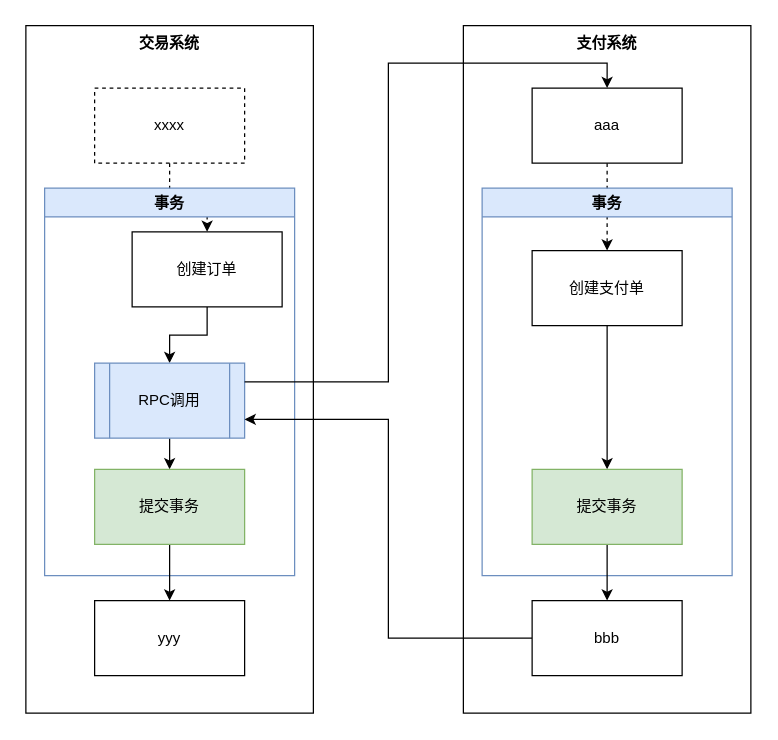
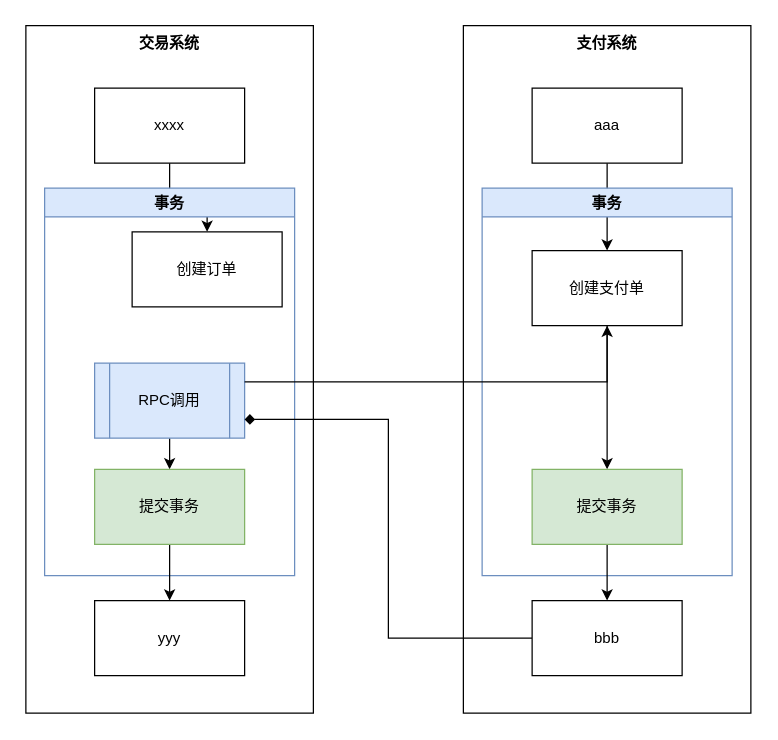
(388, 106) -> (495, 382)
(169, 126) -> (169, 126)
(169, 175) -> (169, 175)
(607, 176) -> (607, 176)
(193, 335) -> none
(254, 419) -> (255, 419)
